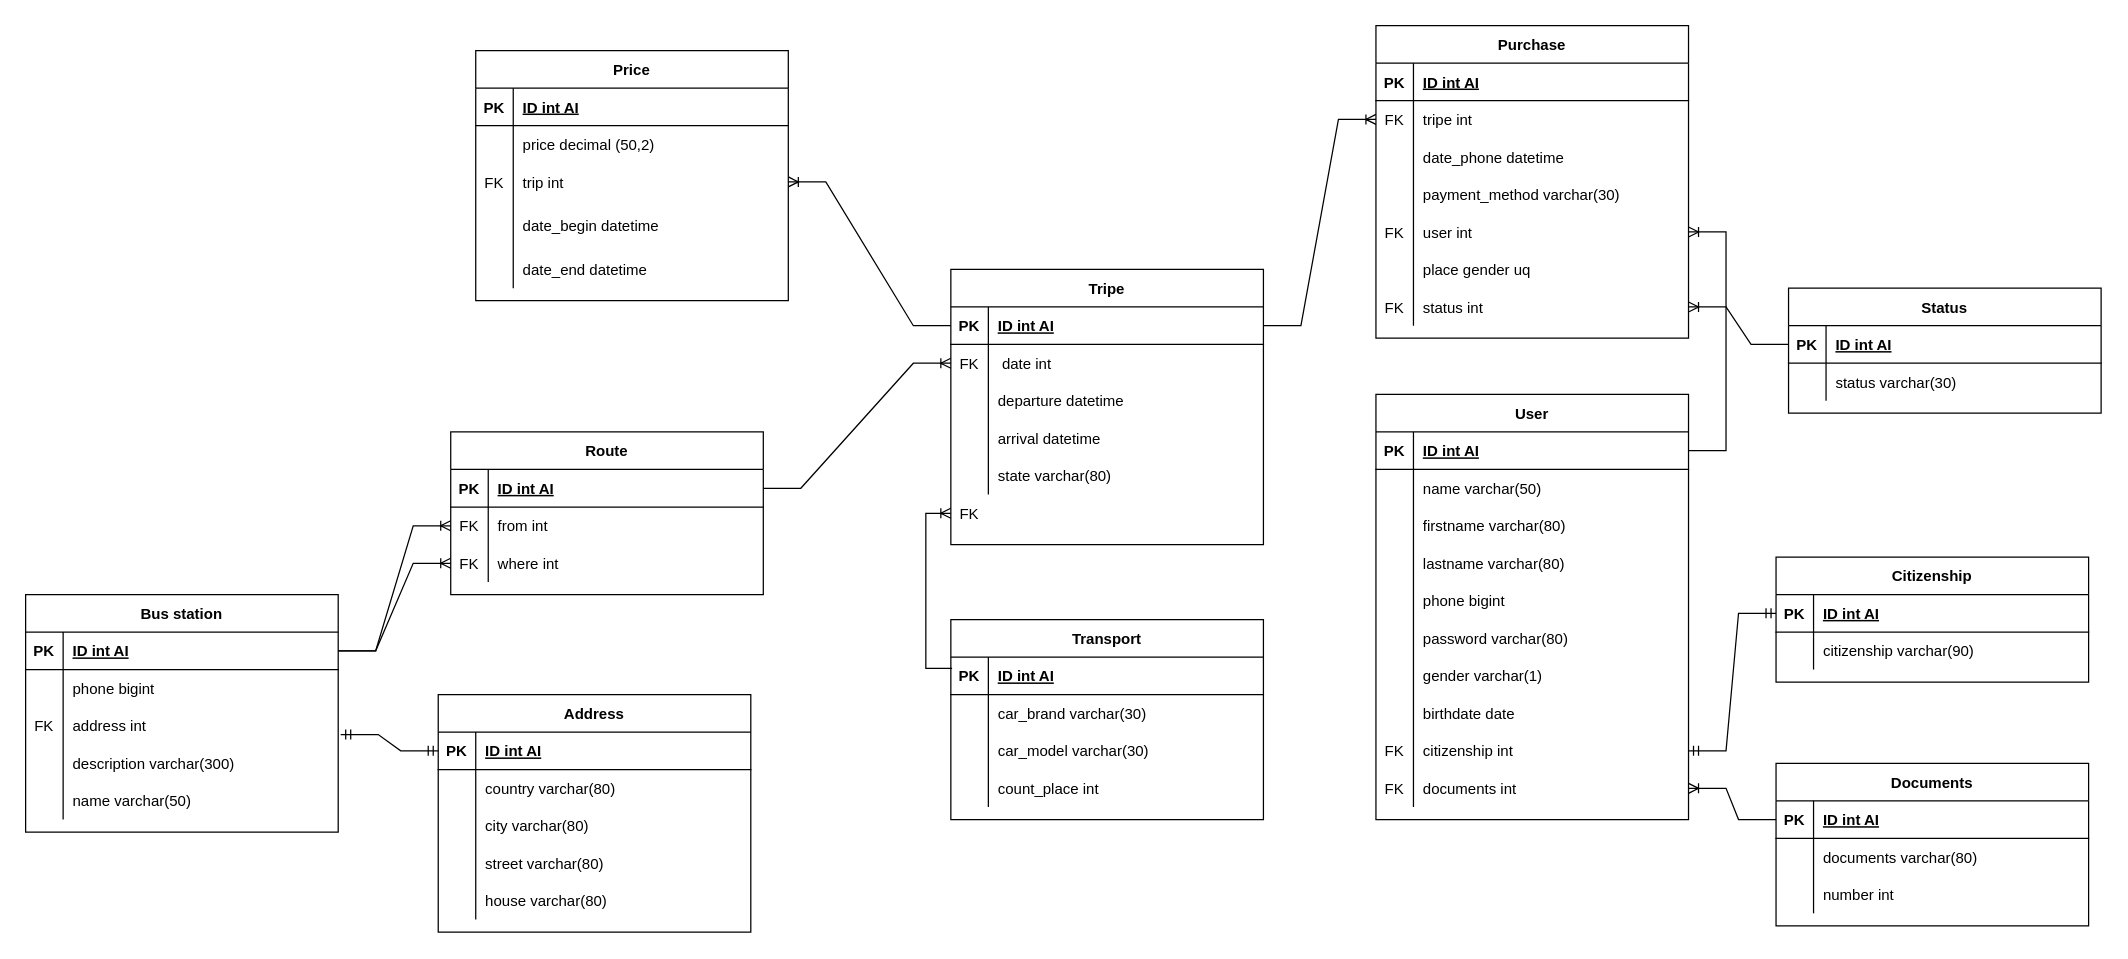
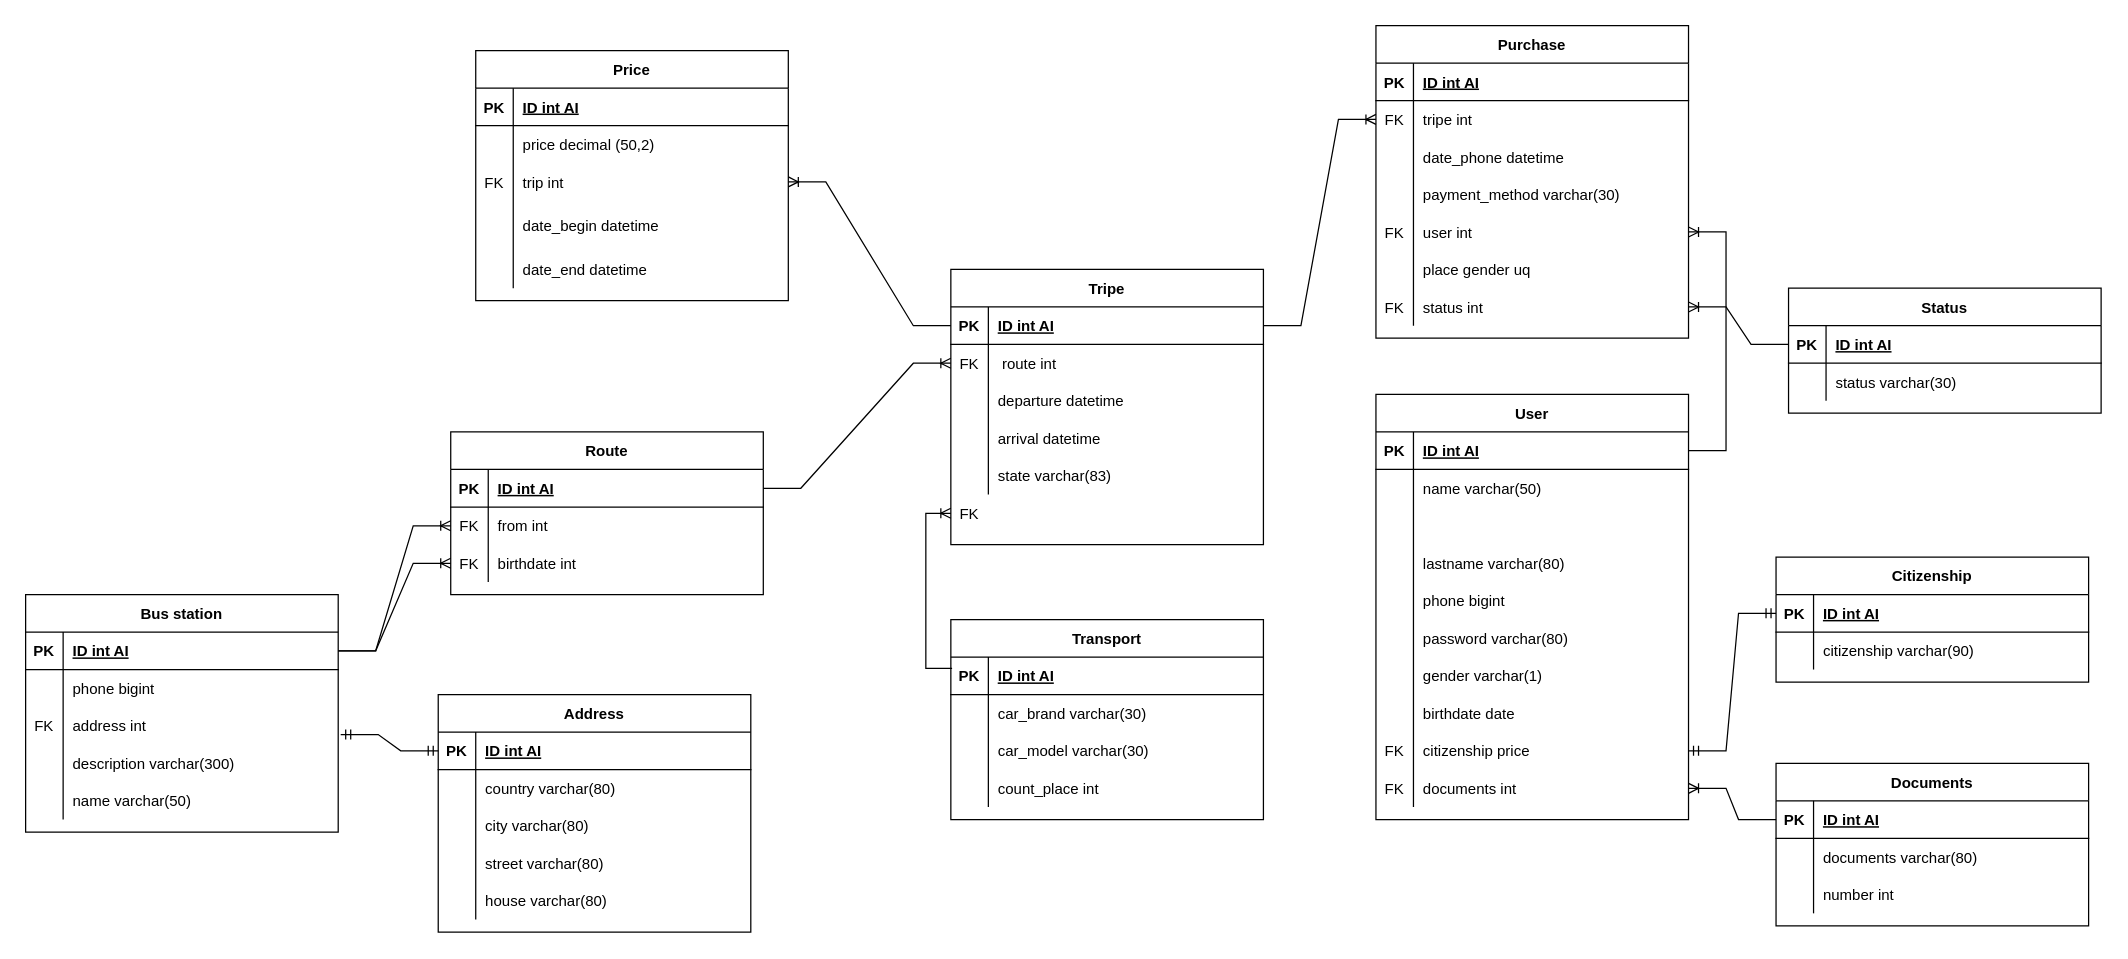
(1027, 364) -> (1031, 364)
(1067, 476) -> (1067, 476)
(1551, 526) -> none
(531, 564) -> (546, 564)
(1476, 751) -> (1484, 751)
